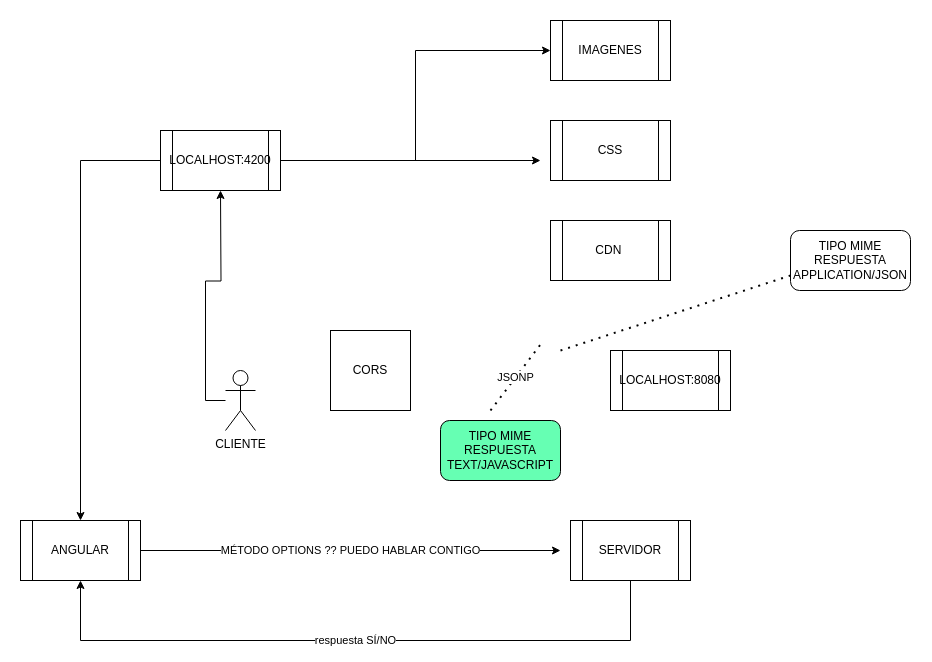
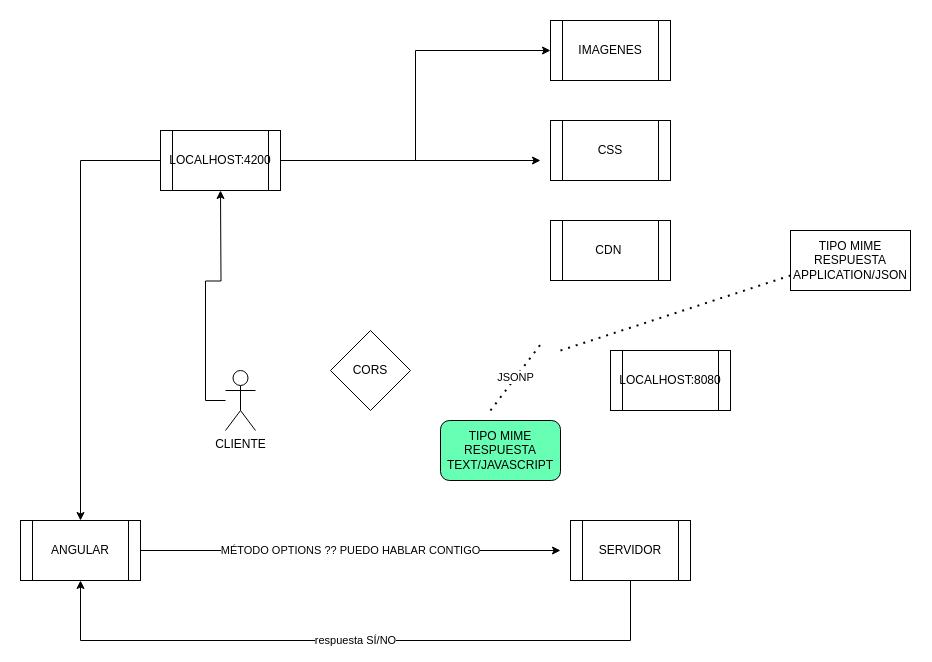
(851, 261) -> (851, 261)
(371, 371) -> (371, 371)
